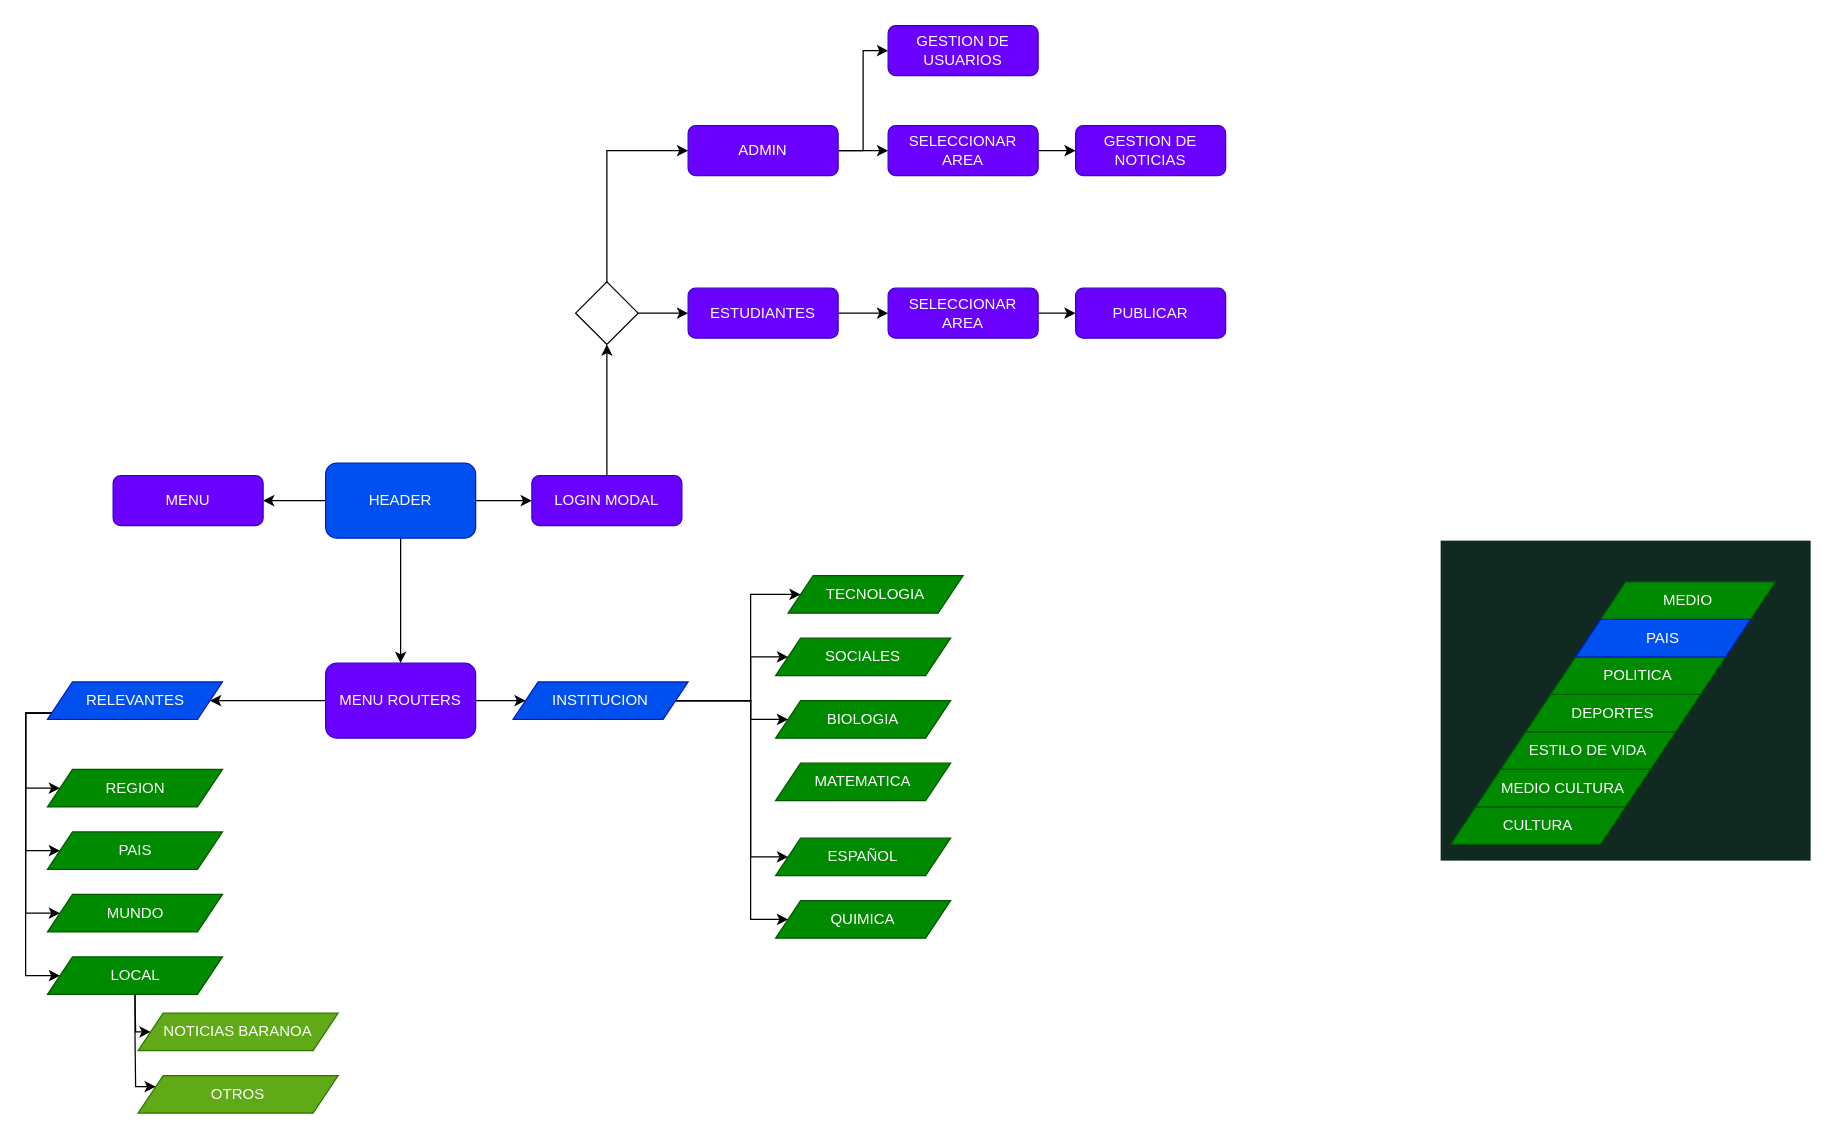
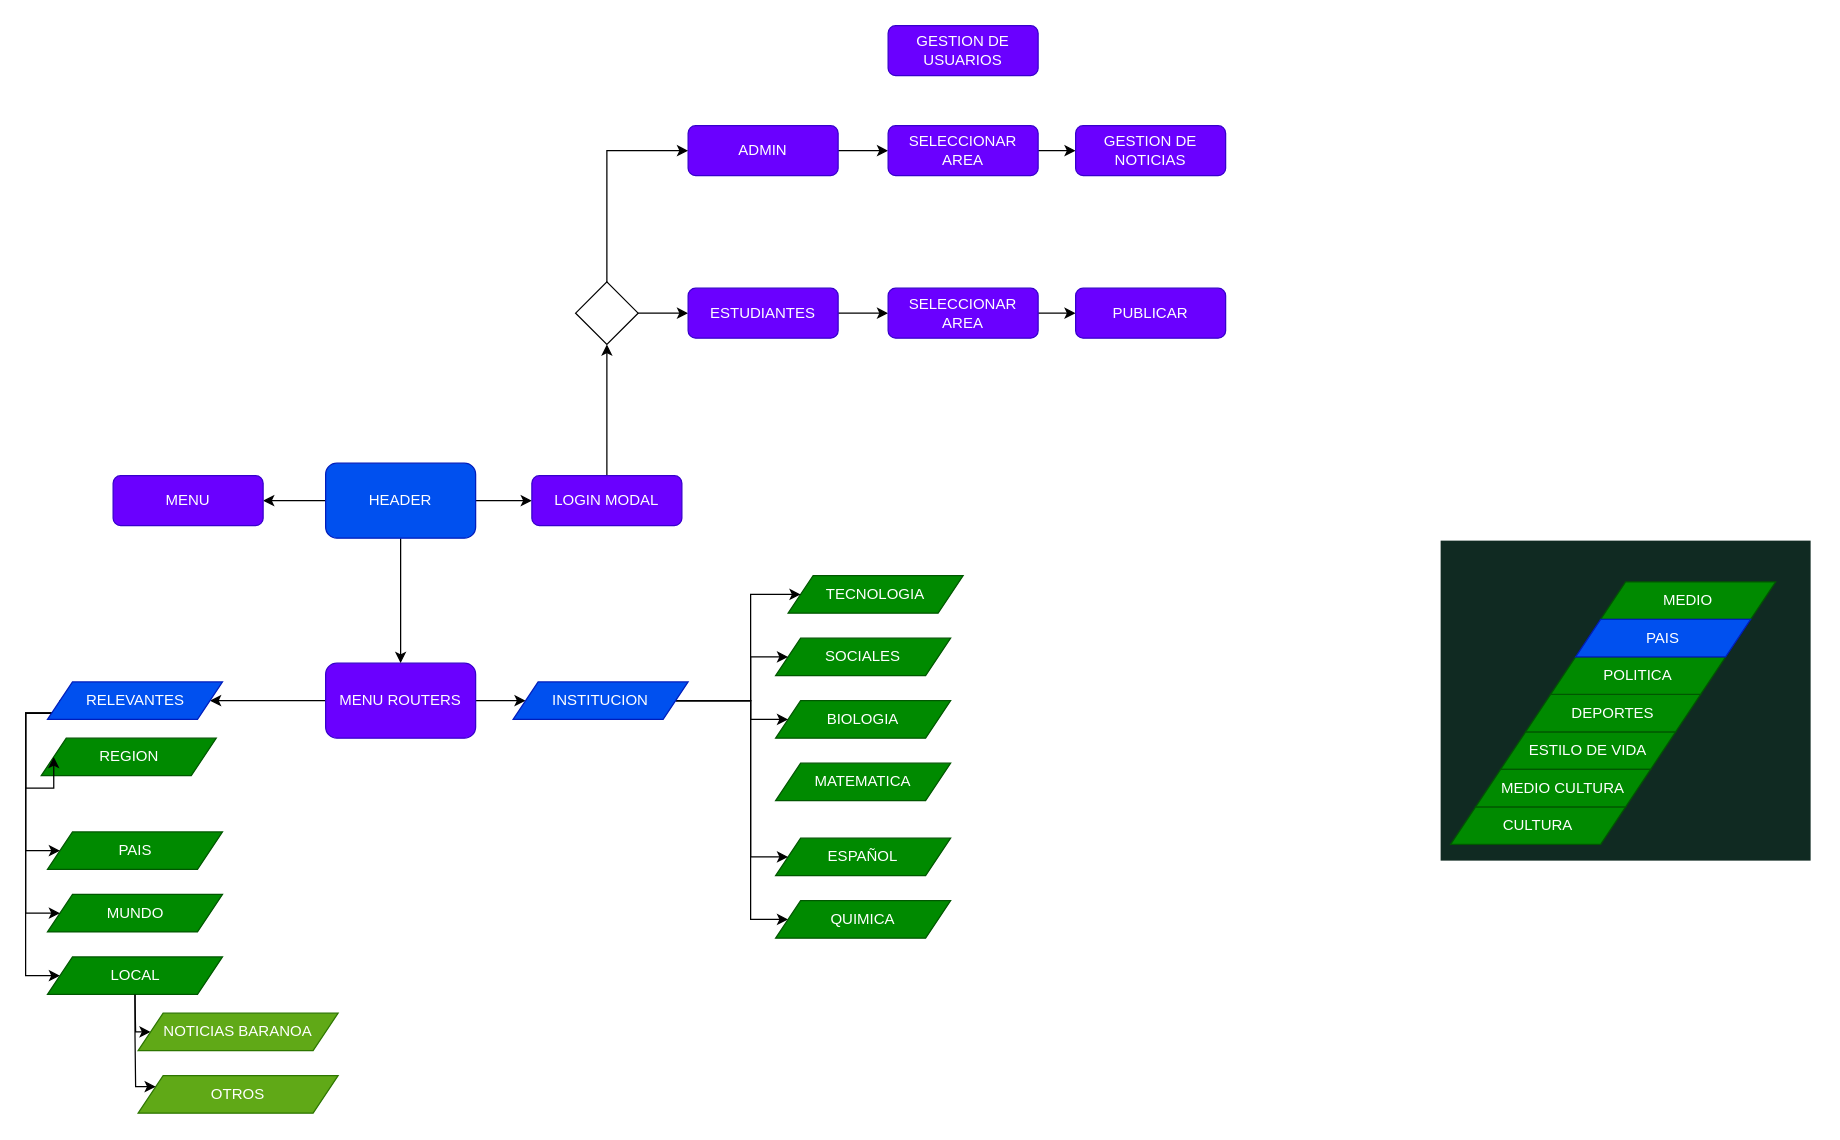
(863, 91) -> none
(135, 788) -> (129, 757)
